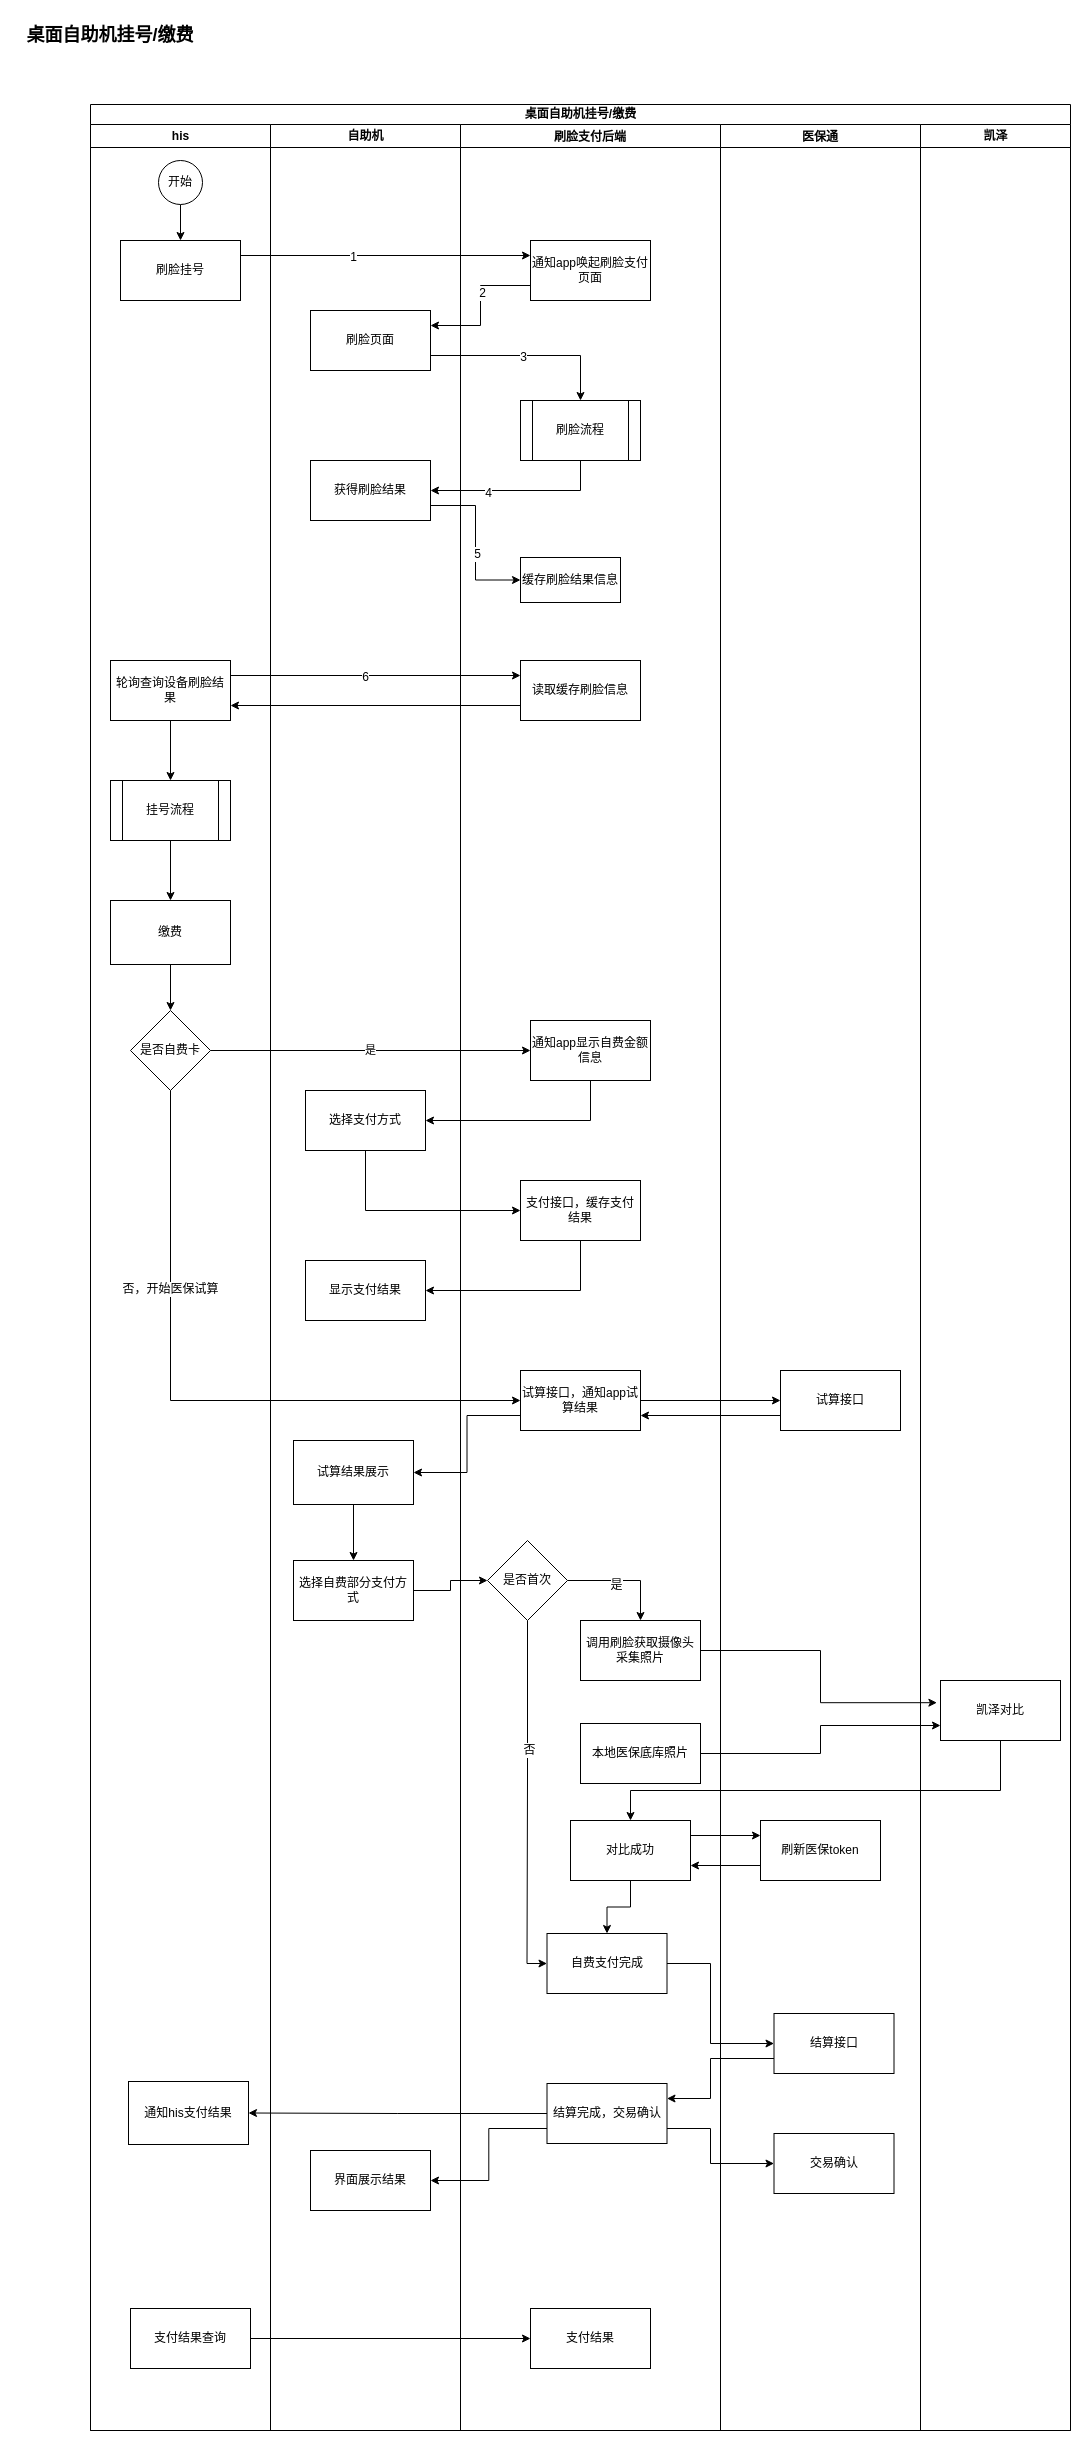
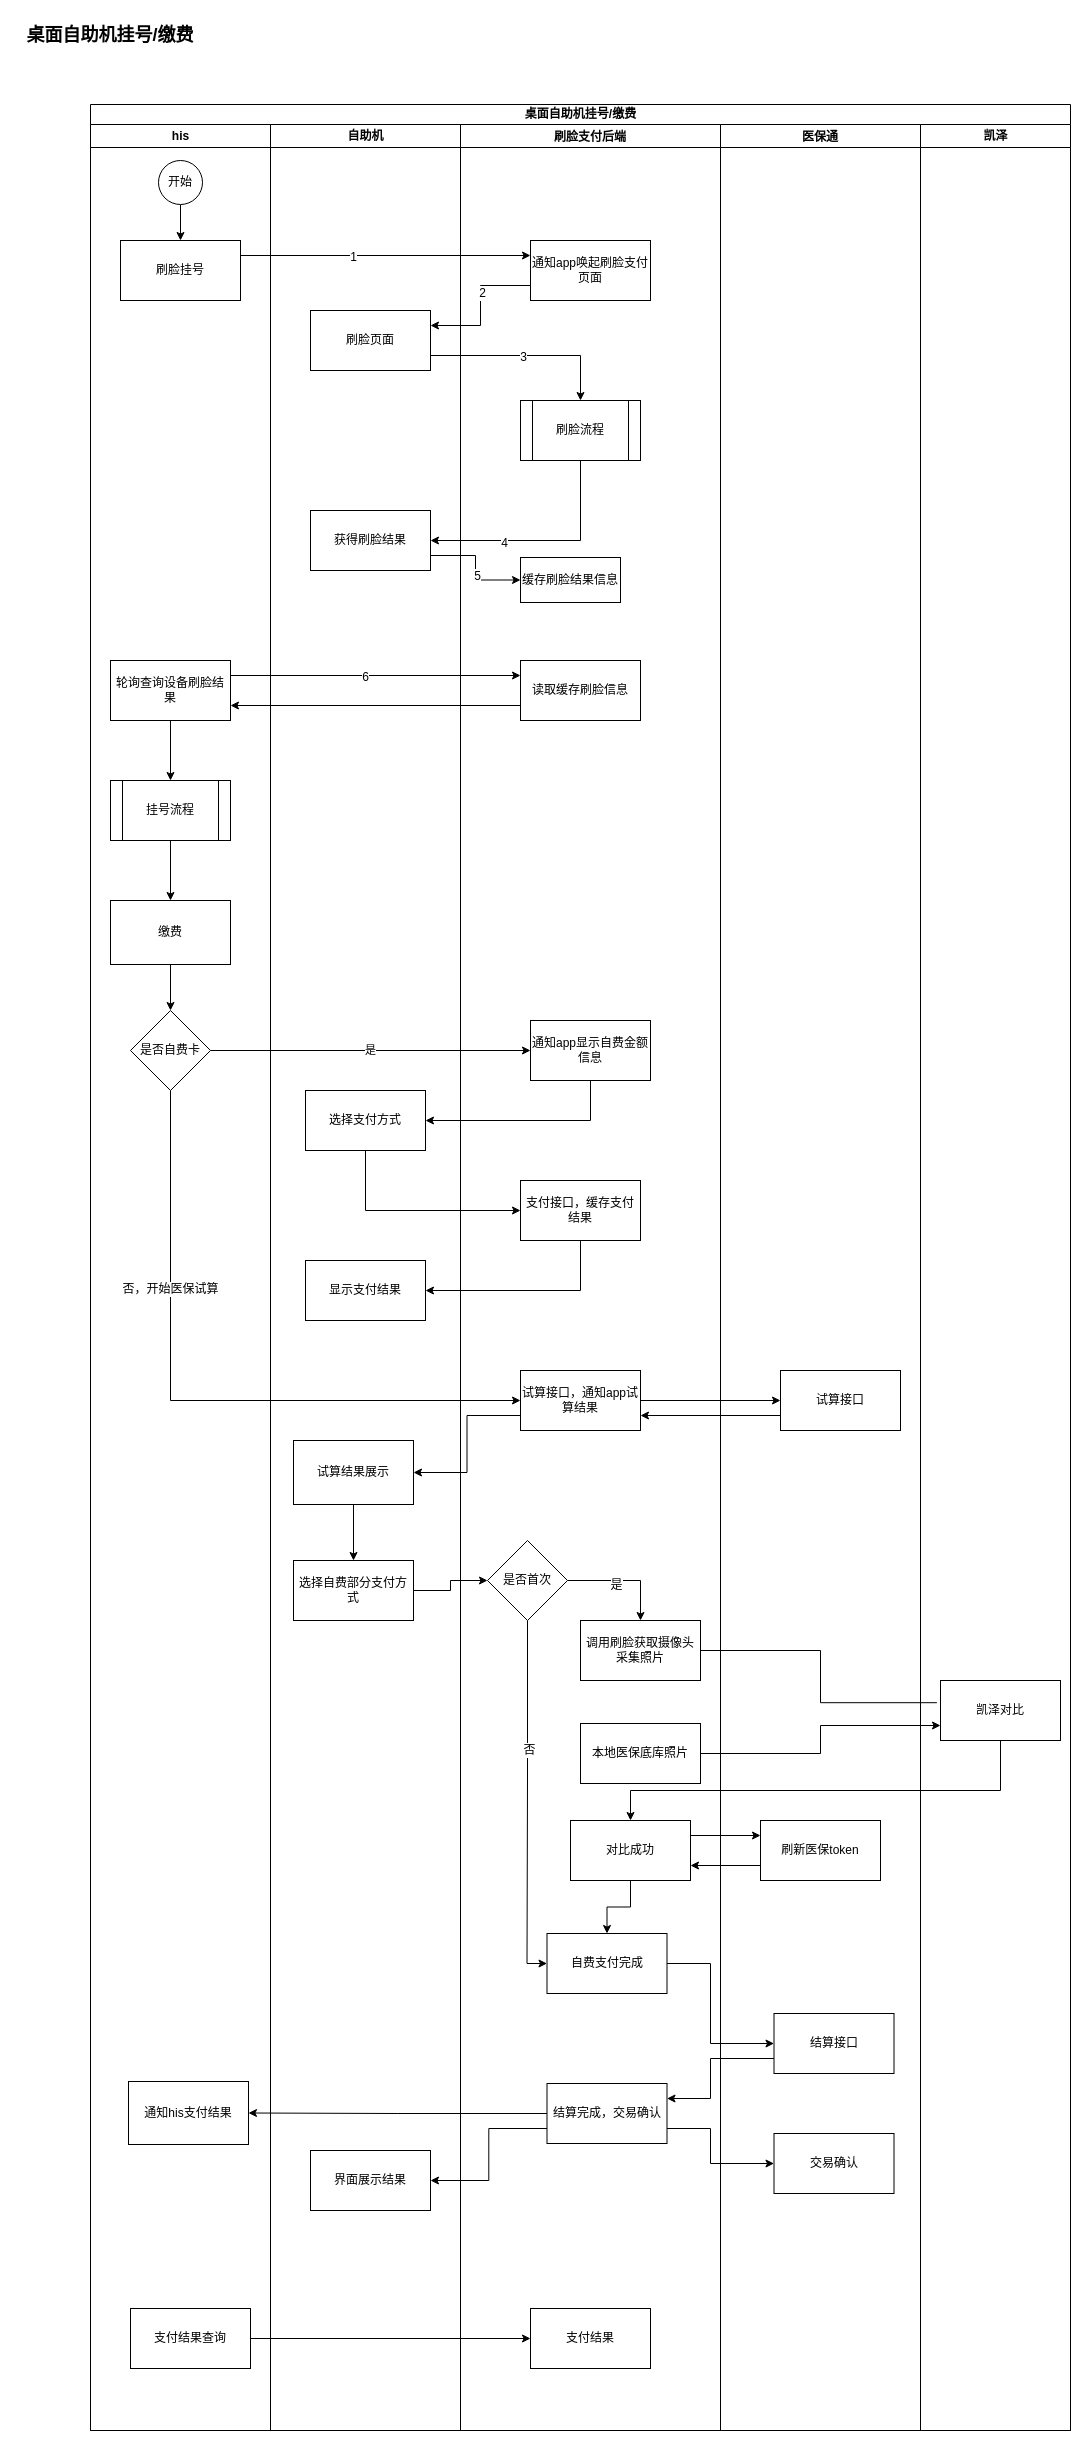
(371, 491) -> (371, 541)
(929, 1703) -> (932, 1703)
